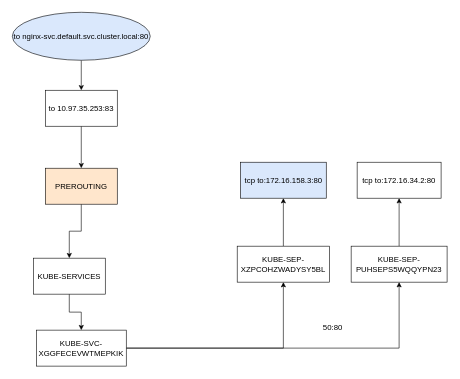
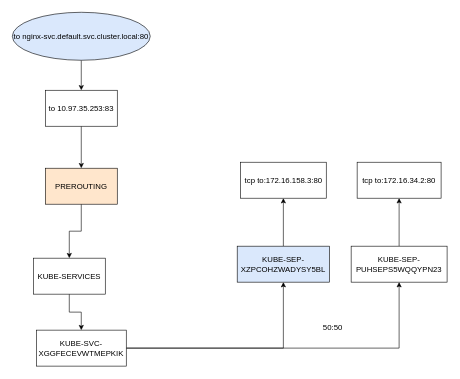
(284, 180) -> (284, 180)
(284, 264) -> (284, 264)
(333, 327) -> (333, 327)
